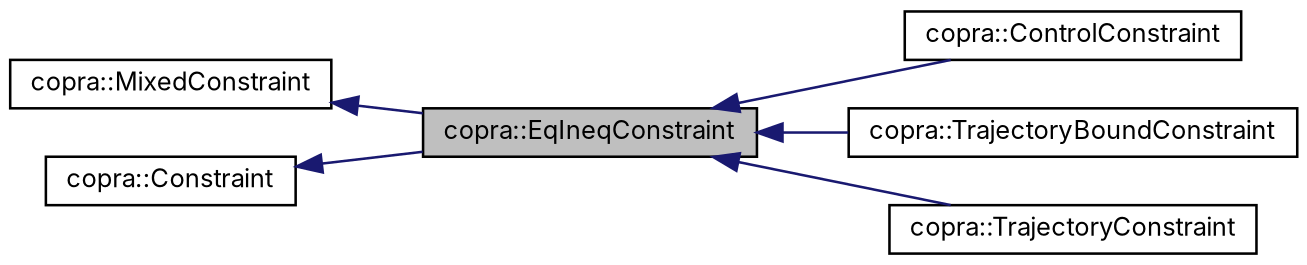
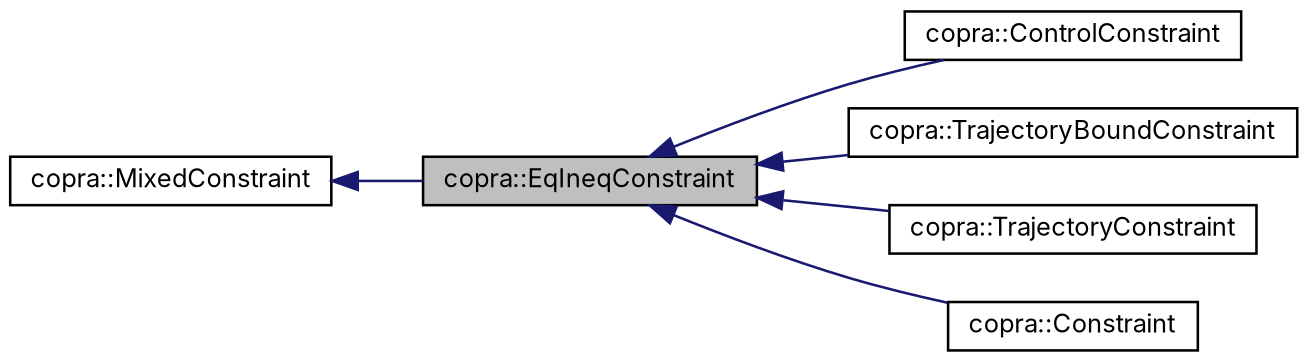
(372, 158) -> (809, 265)
